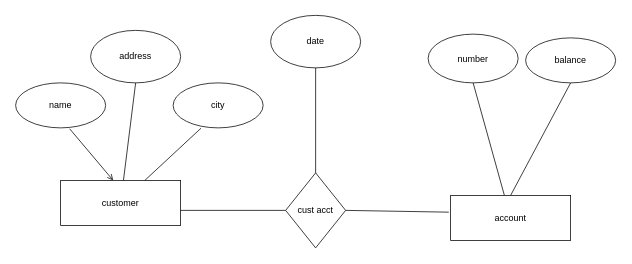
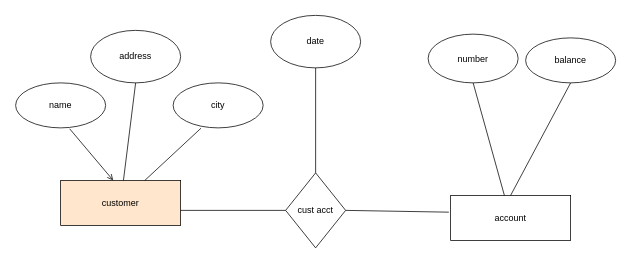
(120, 203) -> (120, 203)
